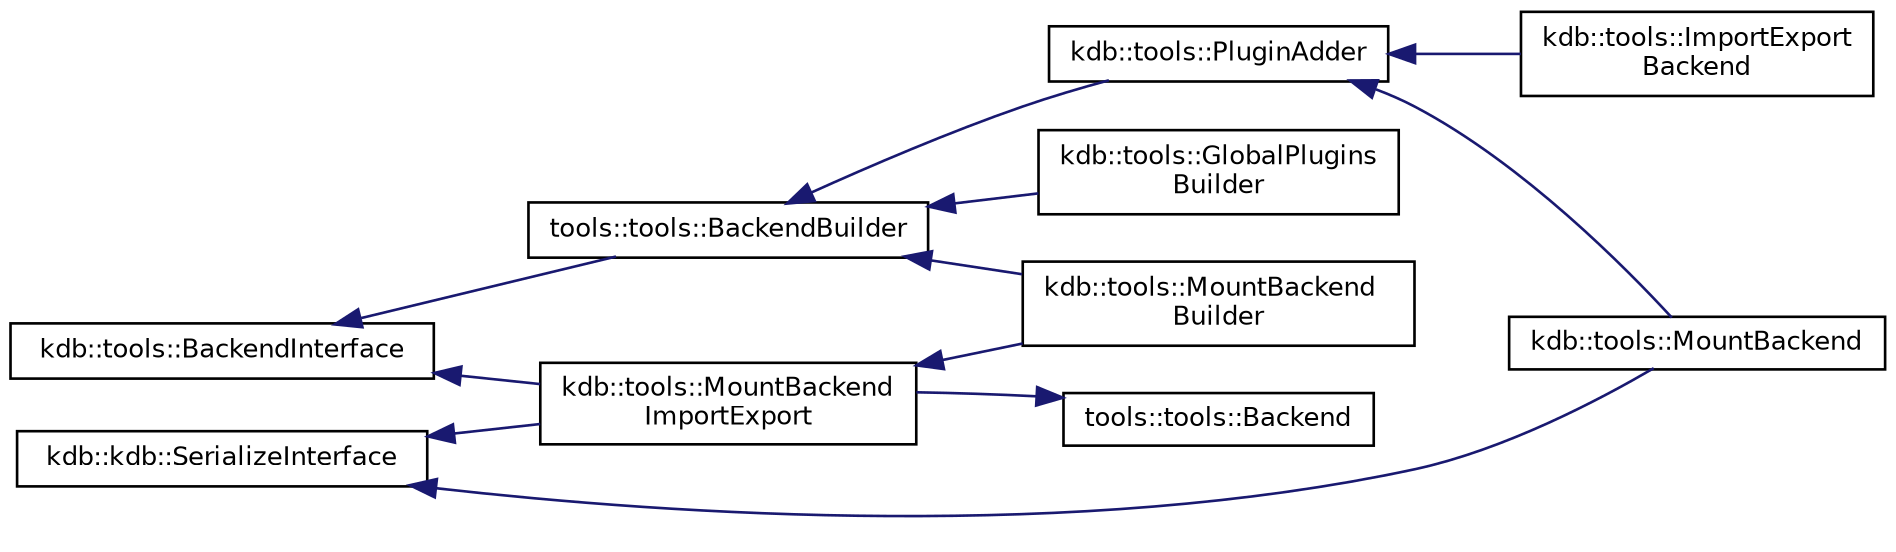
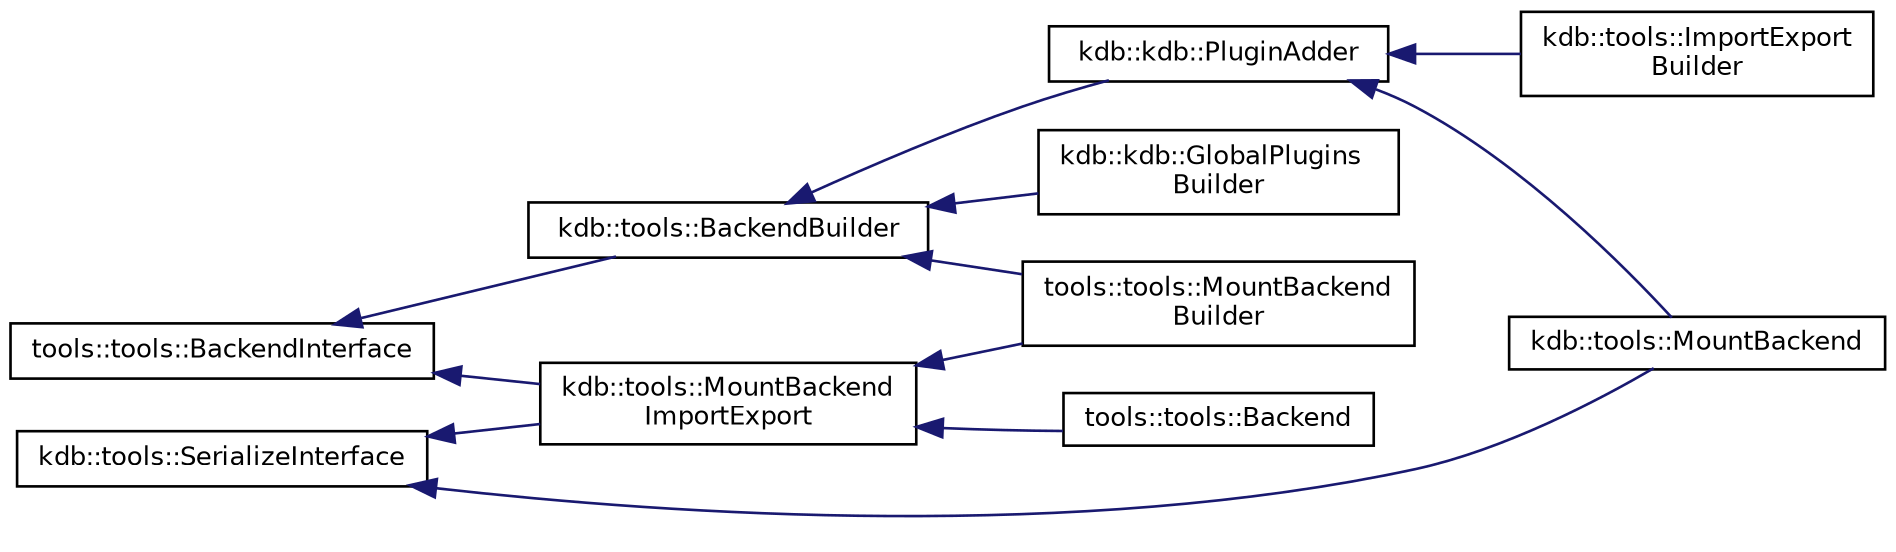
(1219, 54) -> (1219, 54)
(1697, 54) -> (1697, 54)
(1219, 172) -> (1219, 172)
(728, 230) -> (728, 230)
(1219, 304) -> (1219, 304)
(222, 351) -> (222, 351)
(976, 394) -> (1003, 430)
(222, 459) -> (222, 459)
